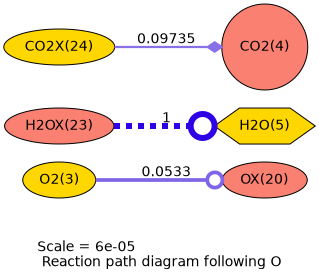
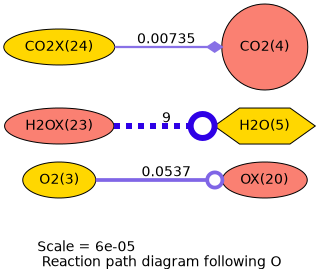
(164, 40) -> (164, 40)
(164, 118) -> (164, 118)
(164, 172) -> (164, 172)
